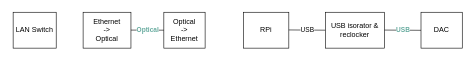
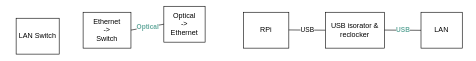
(34, 30) -> (37, 36)
(107, 30) -> (107, 30)
(184, 30) -> (184, 24)
(442, 30) -> (442, 30)
